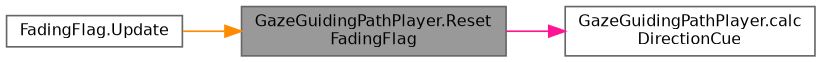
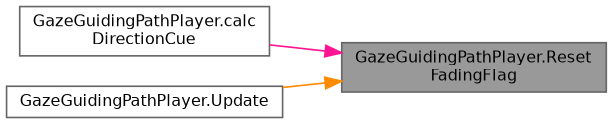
(94, 31) -> (145, 102)
(528, 31) -> (297, 48)
